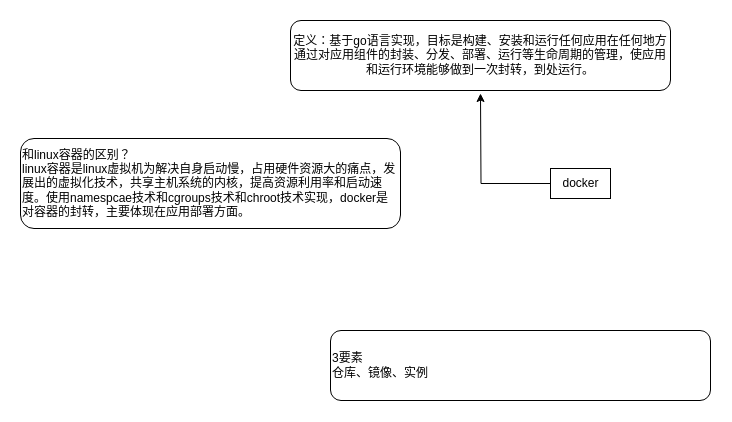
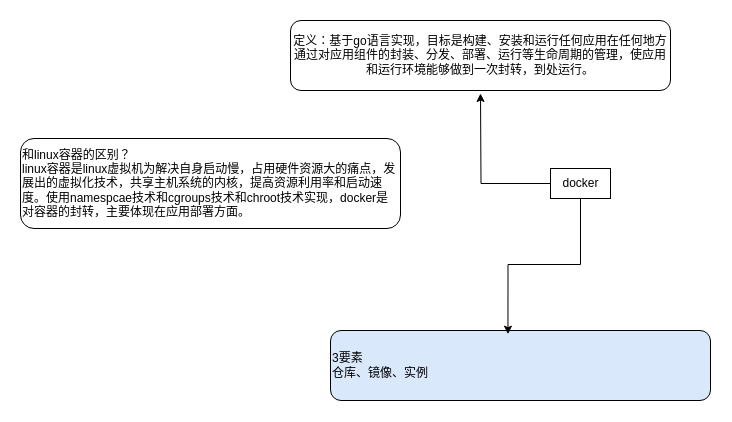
none -> (546, 265)
(521, 366) -> (521, 366)
